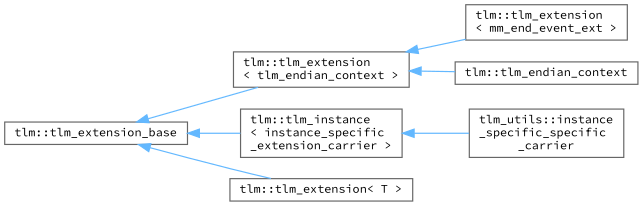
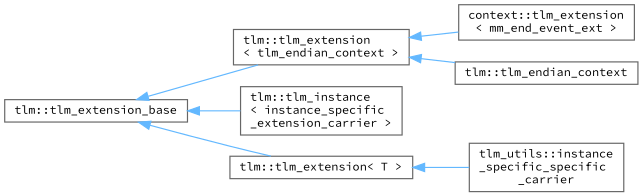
(547, 22) -> (547, 22)
(442, 133) -> (447, 167)
